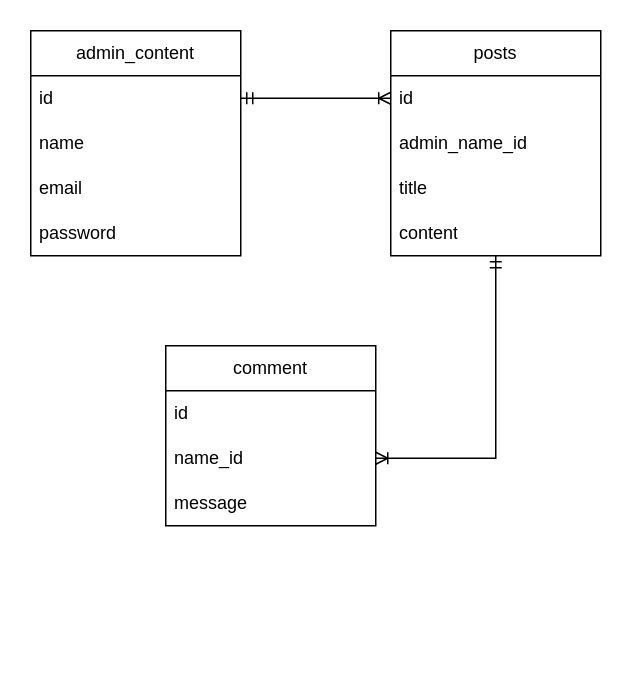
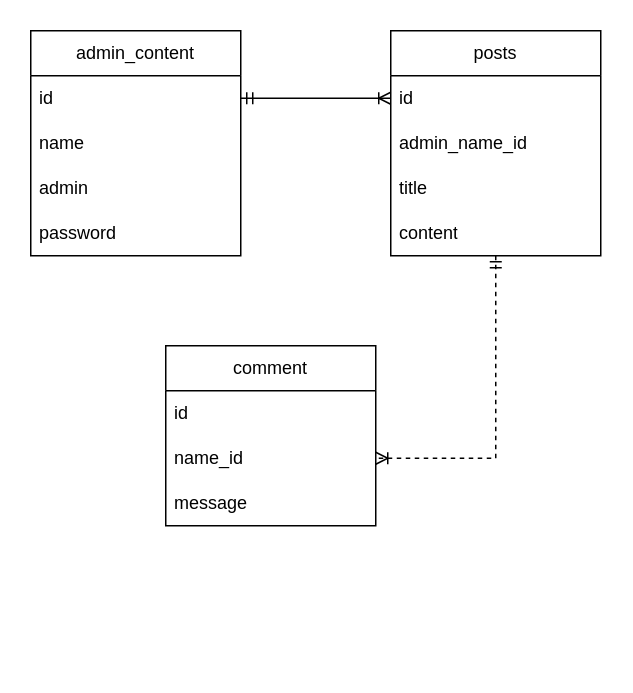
(60, 188) -> (63, 188)
(496, 417) -> (496, 417)
